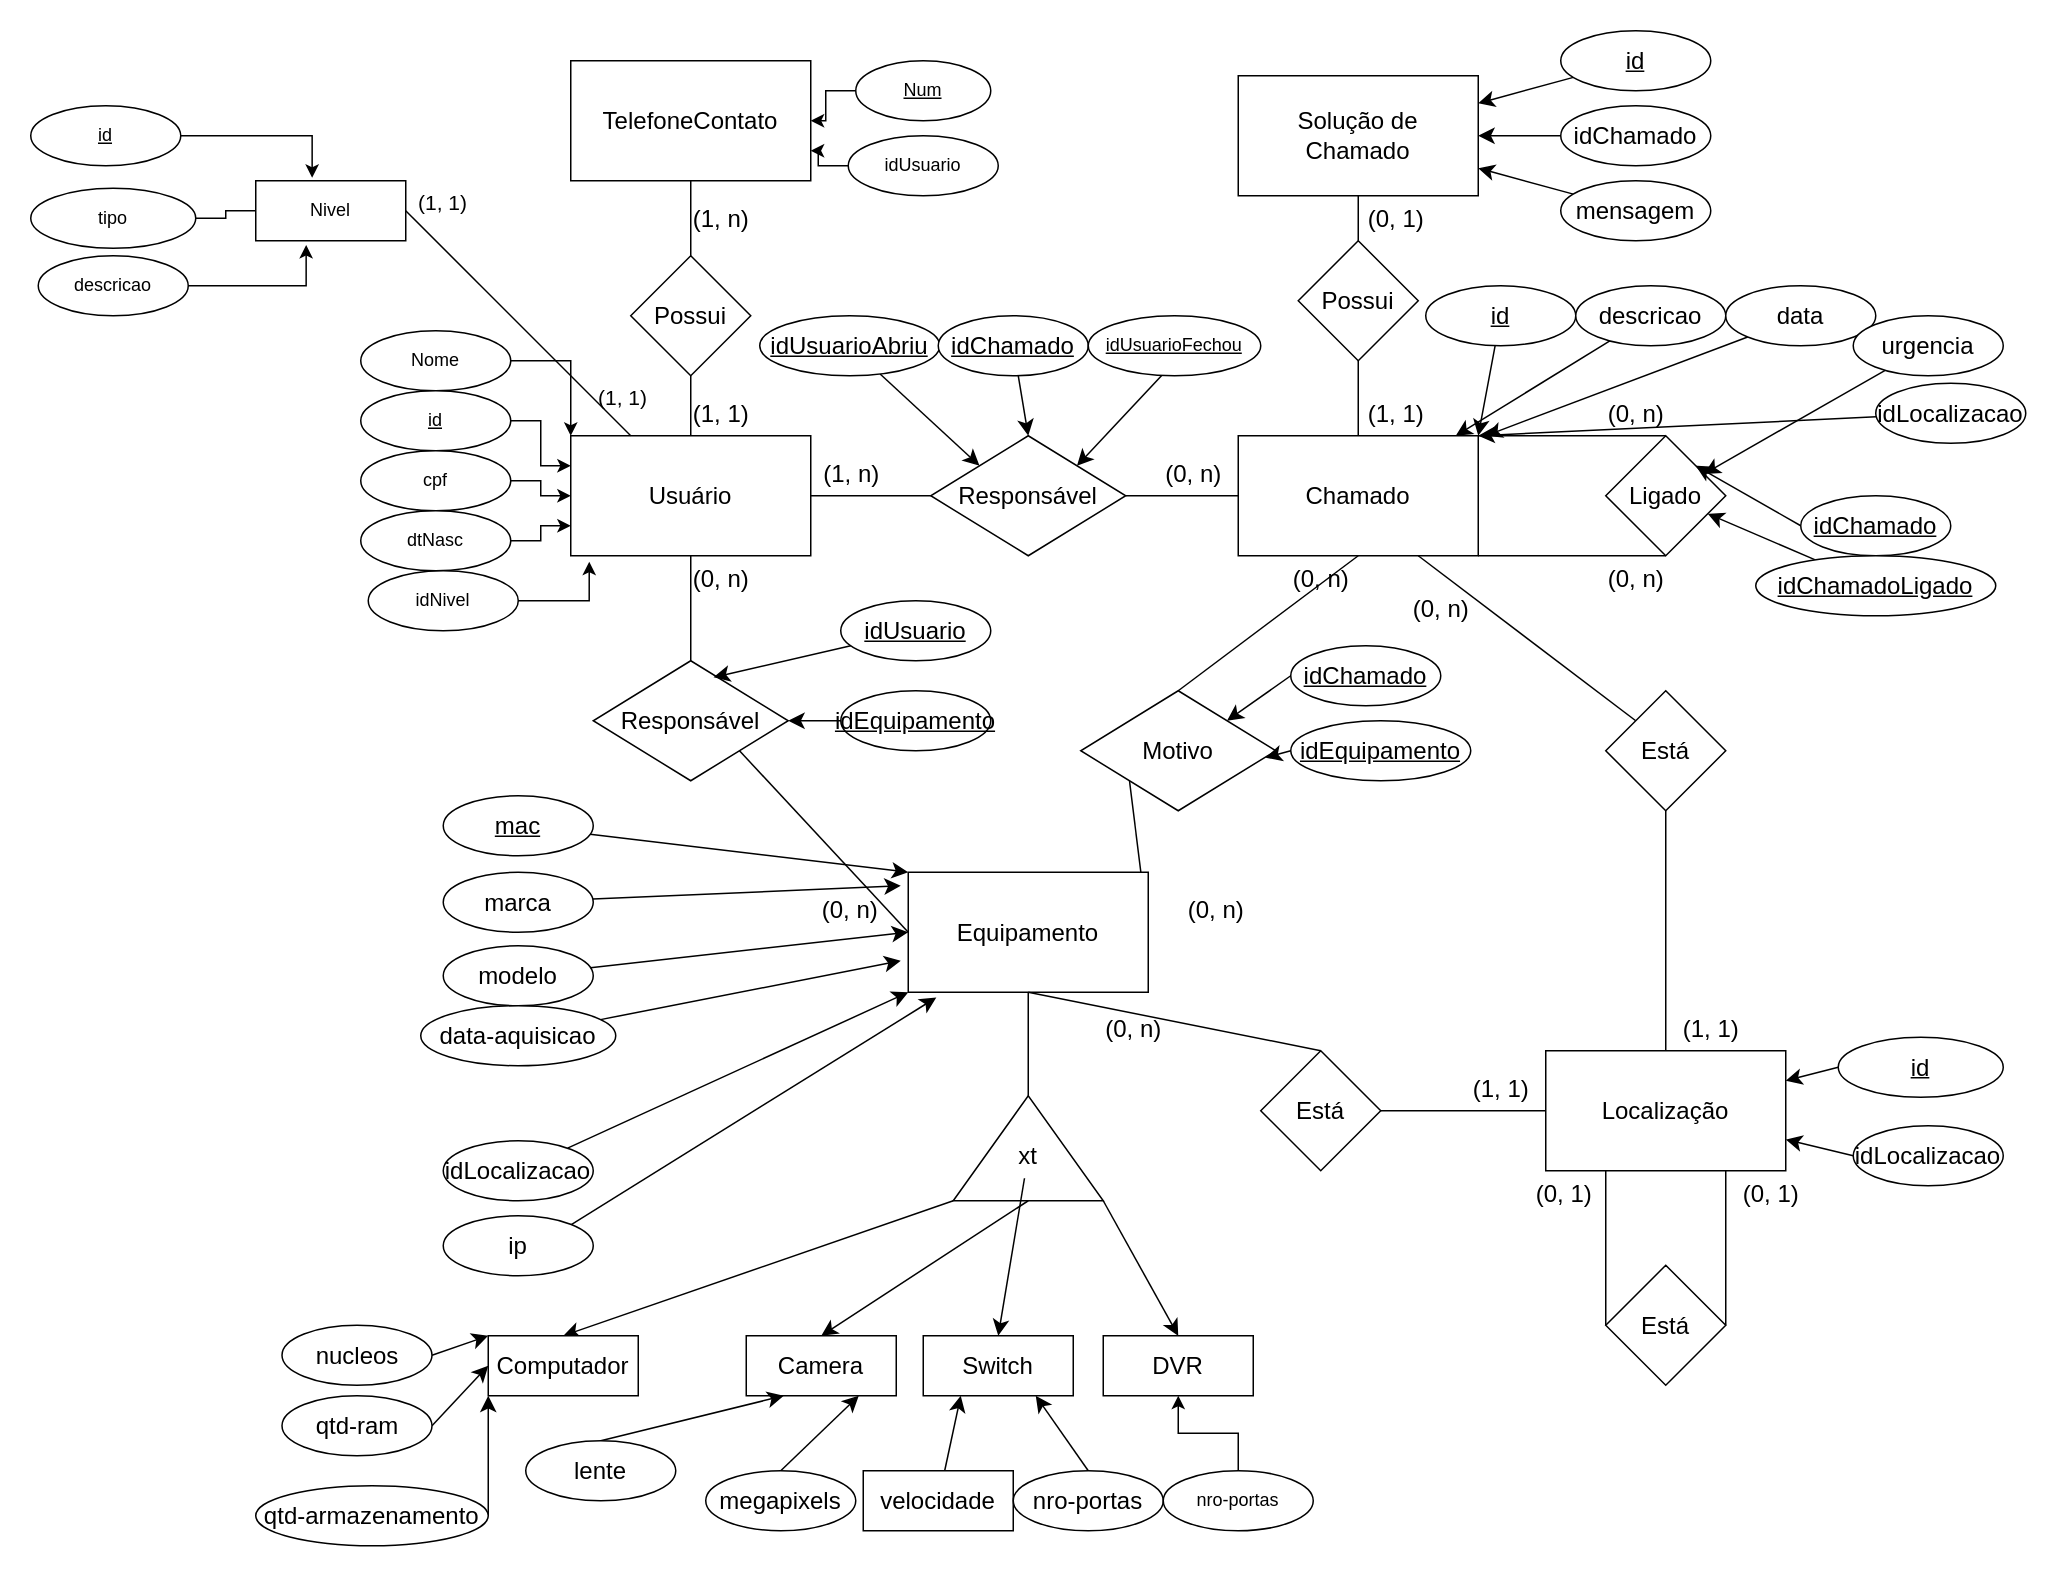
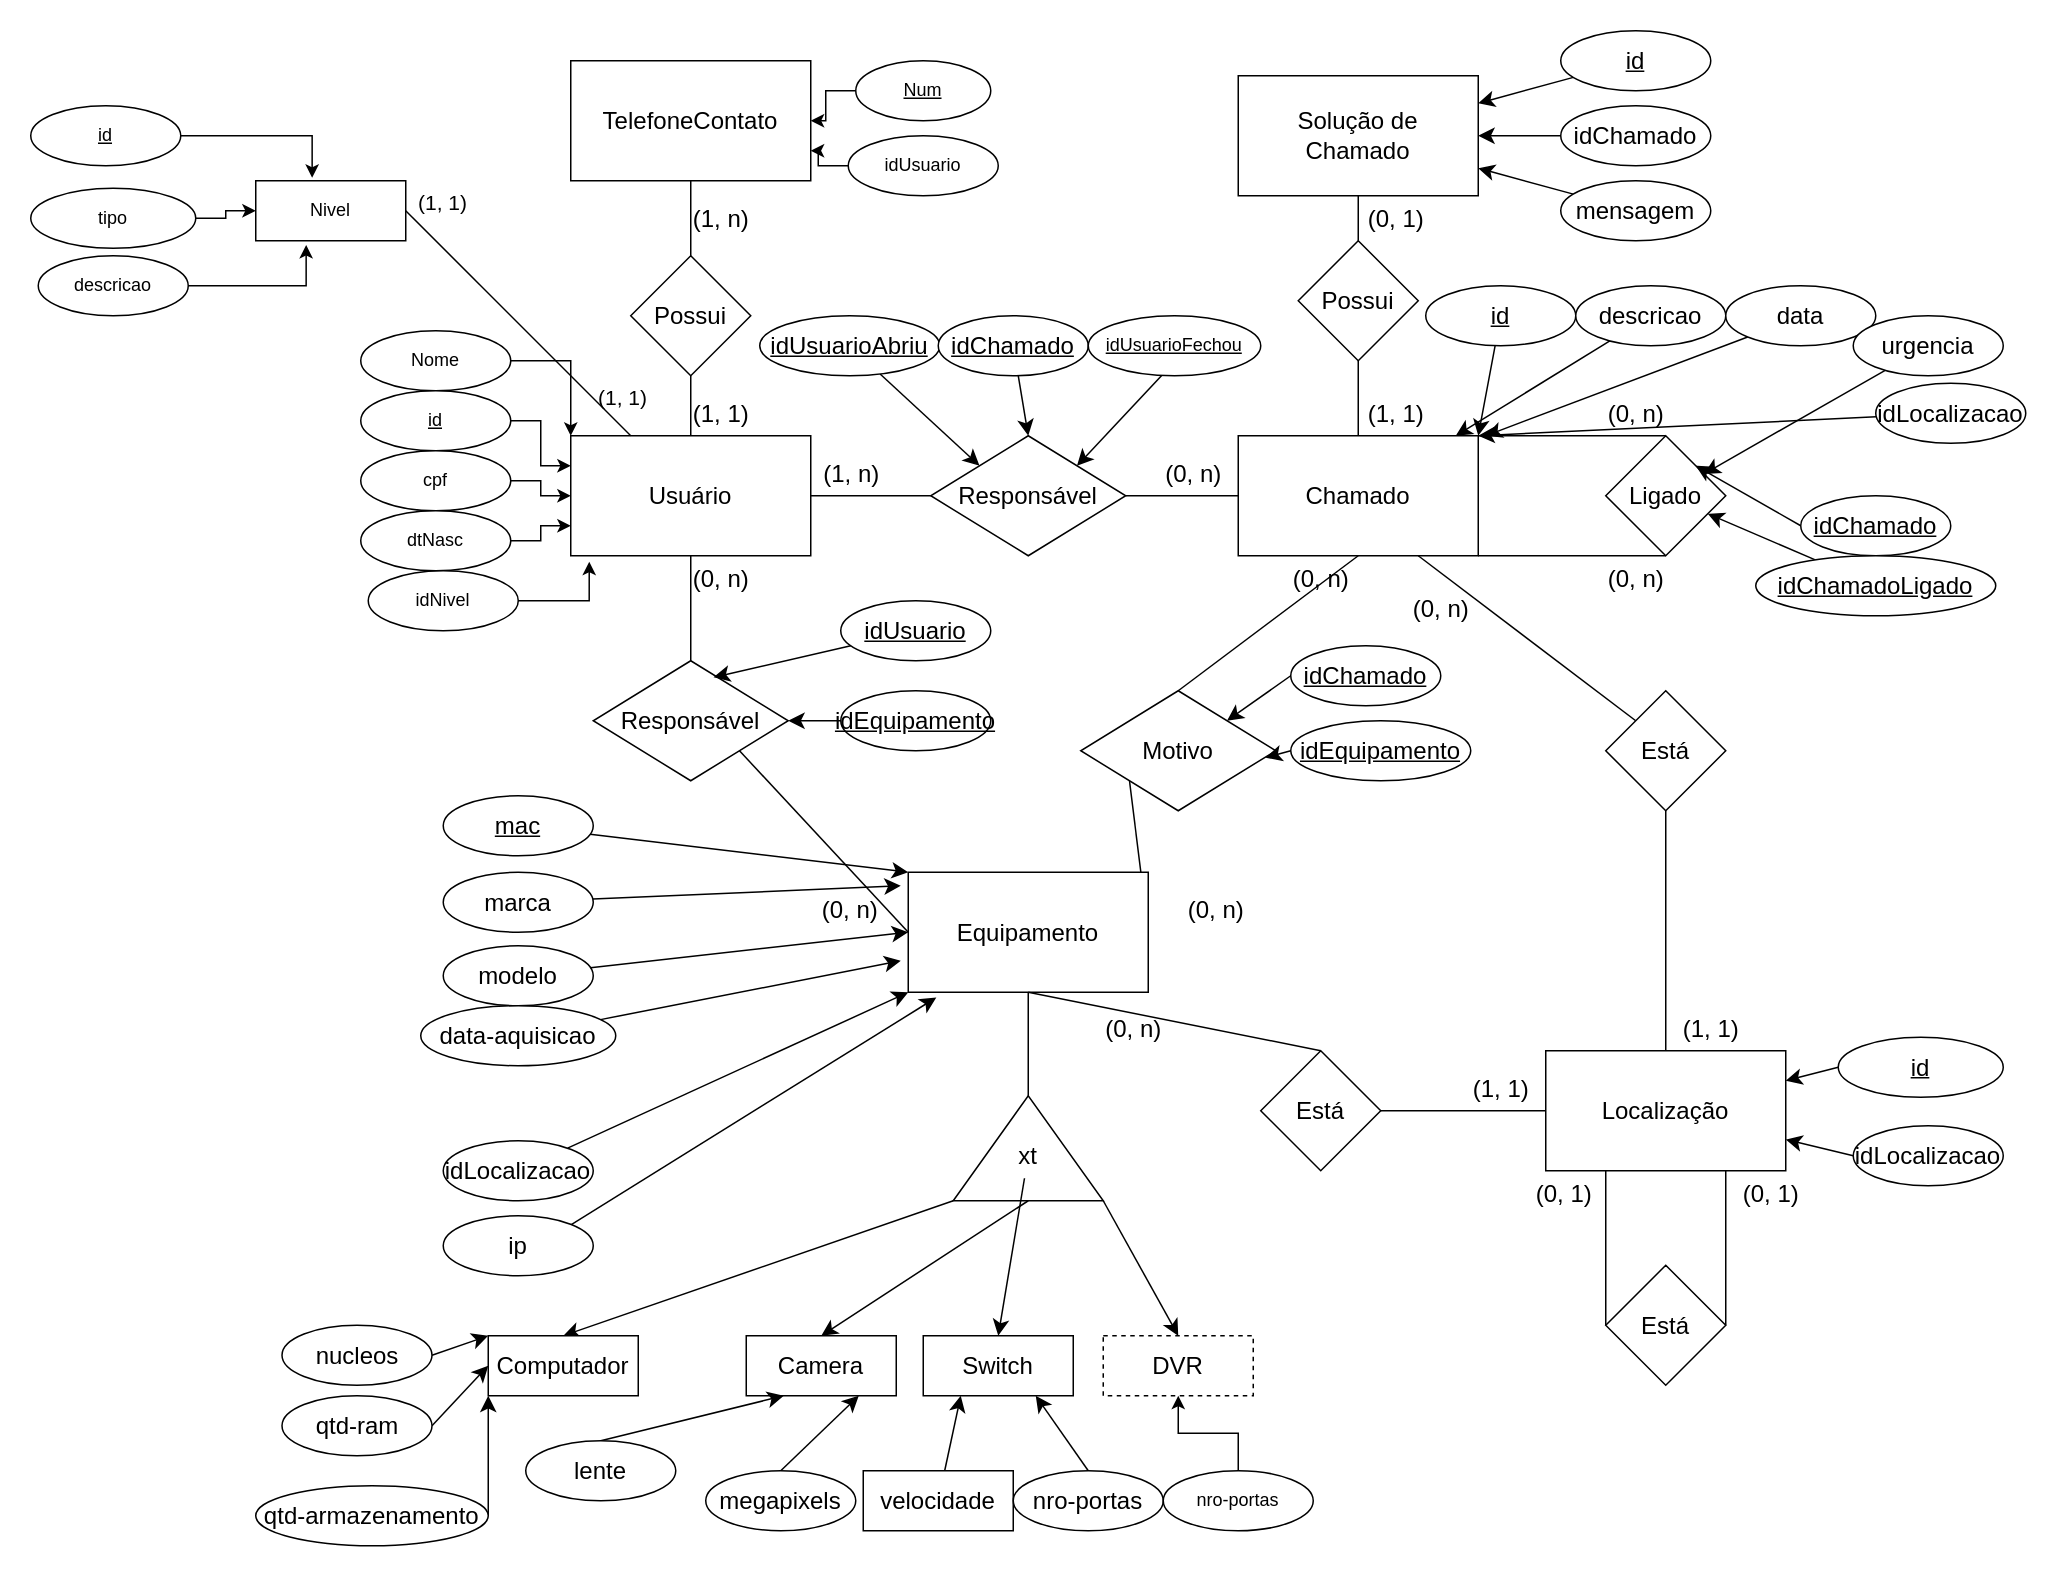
(248, 211) -> (244, 211)
(1178, 1366) -> (1178, 1366)
